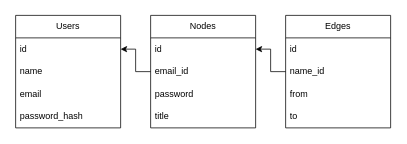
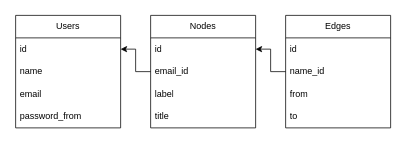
(175, 94) -> (165, 94)
(53, 117) -> (53, 117)
